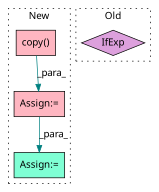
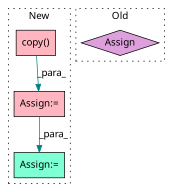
(113, 43) -> (120, 43)
